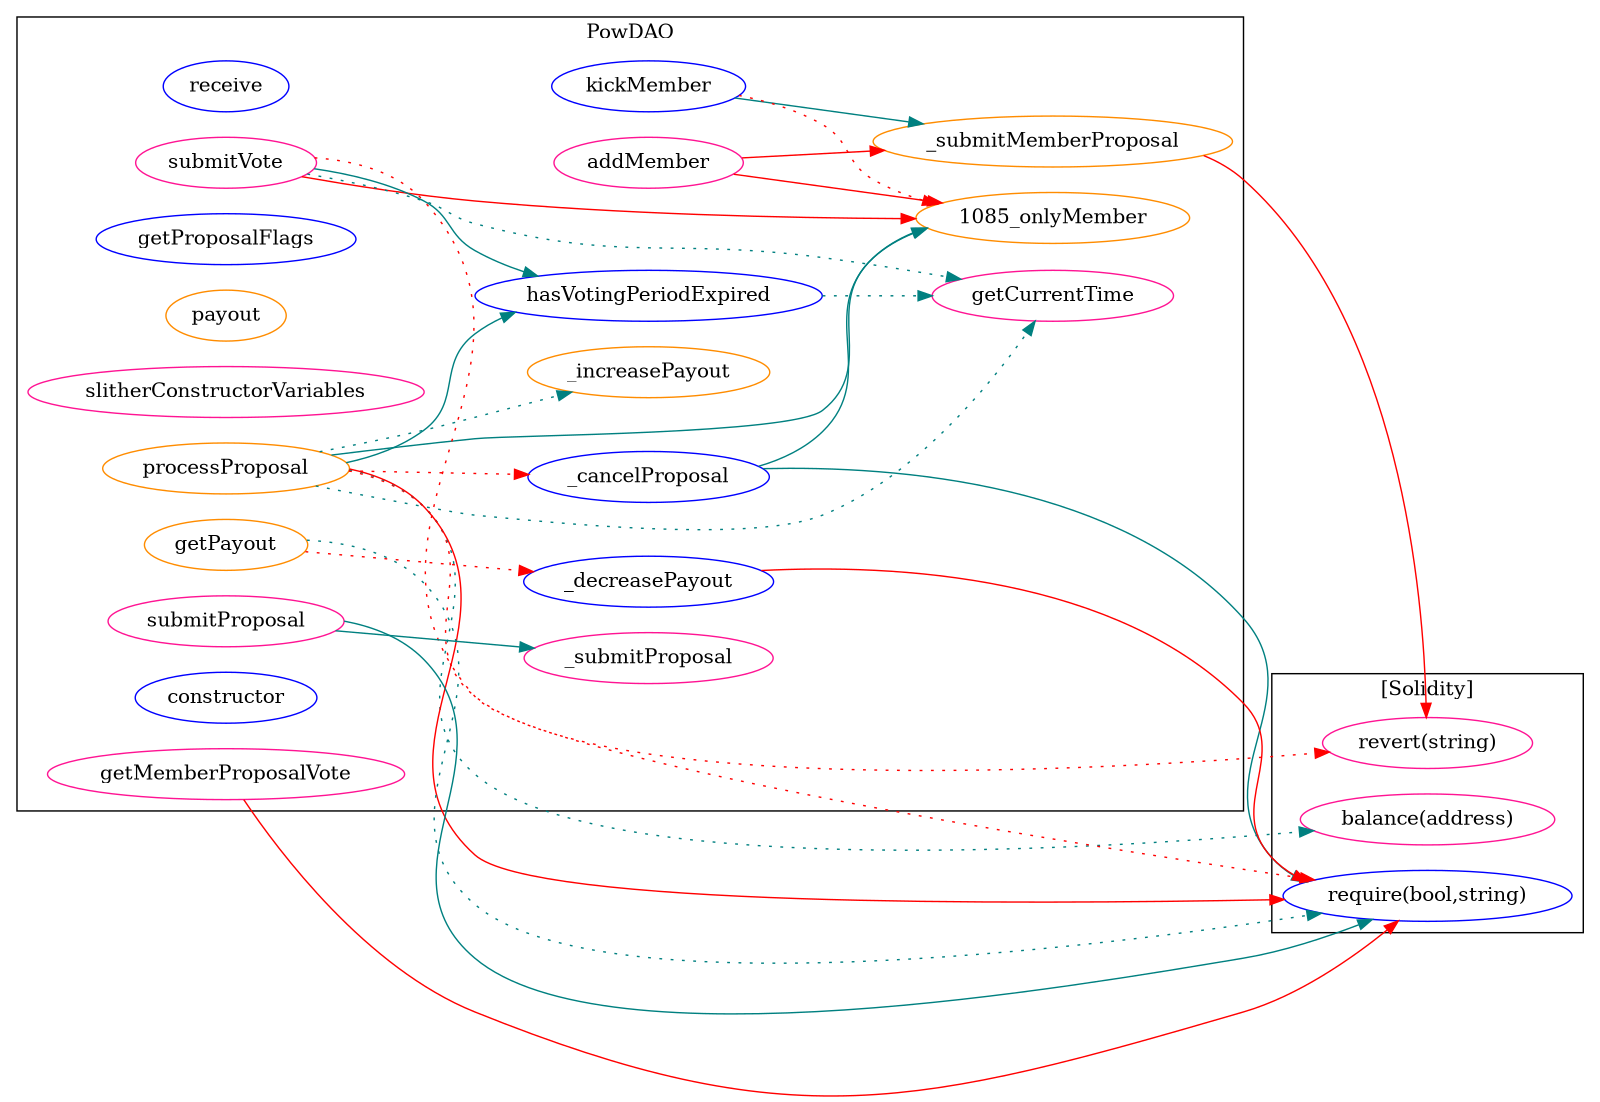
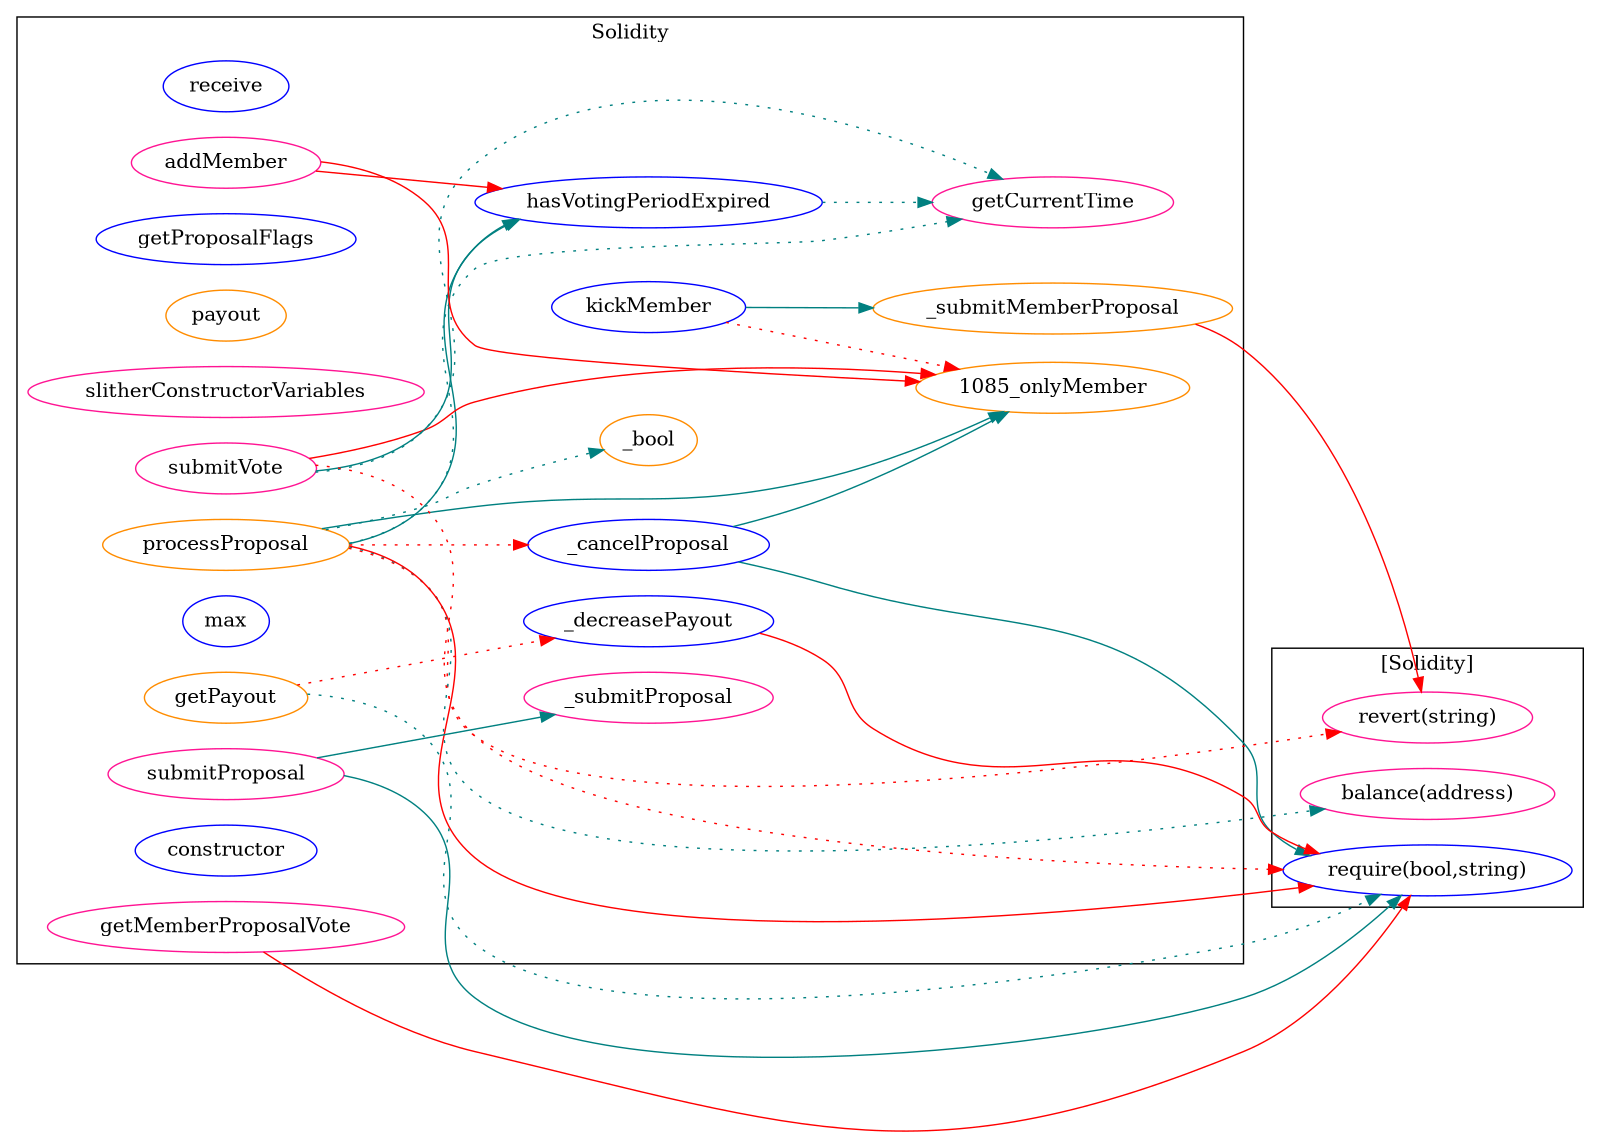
(630, 33) -> (630, 33)
(806, 154) -> (410, 180)
(649, 372) -> (649, 440)
none -> (226, 621)
